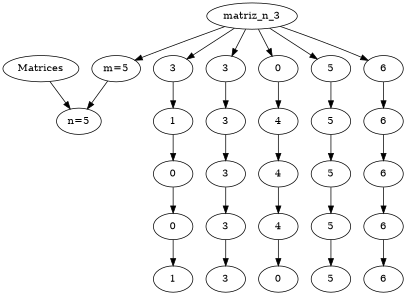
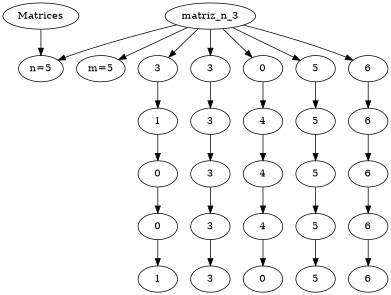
(100, 92) -> (120, 40)
